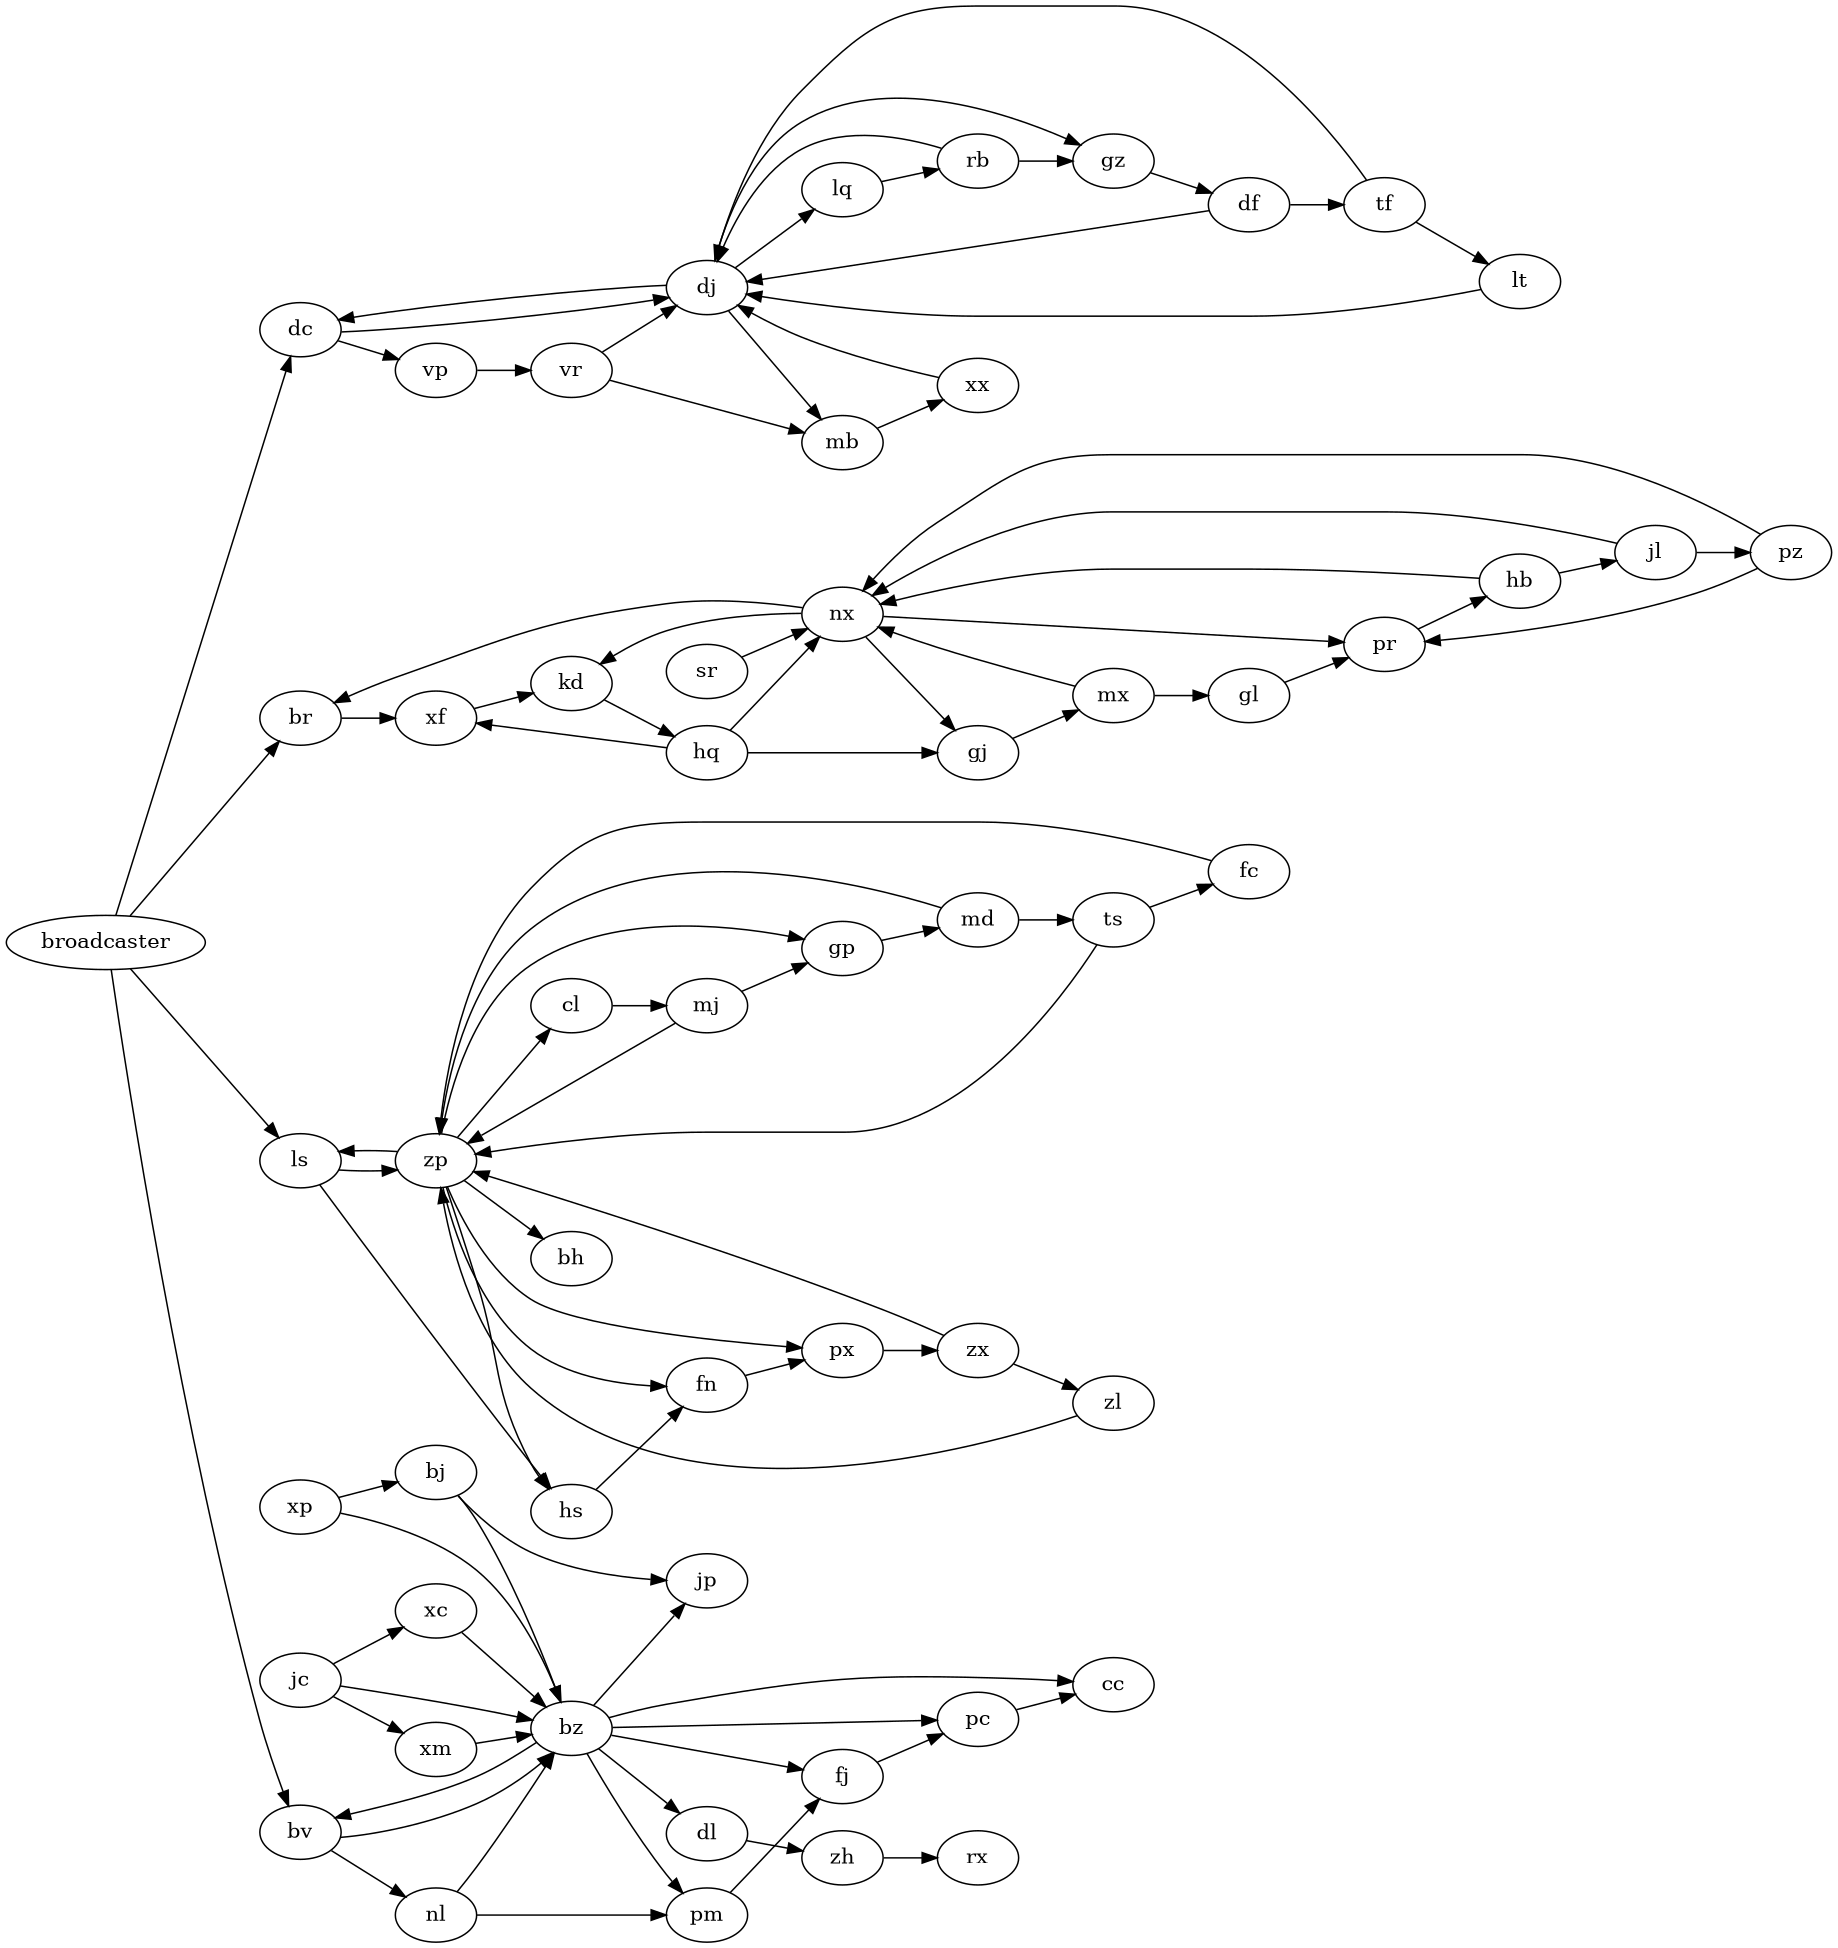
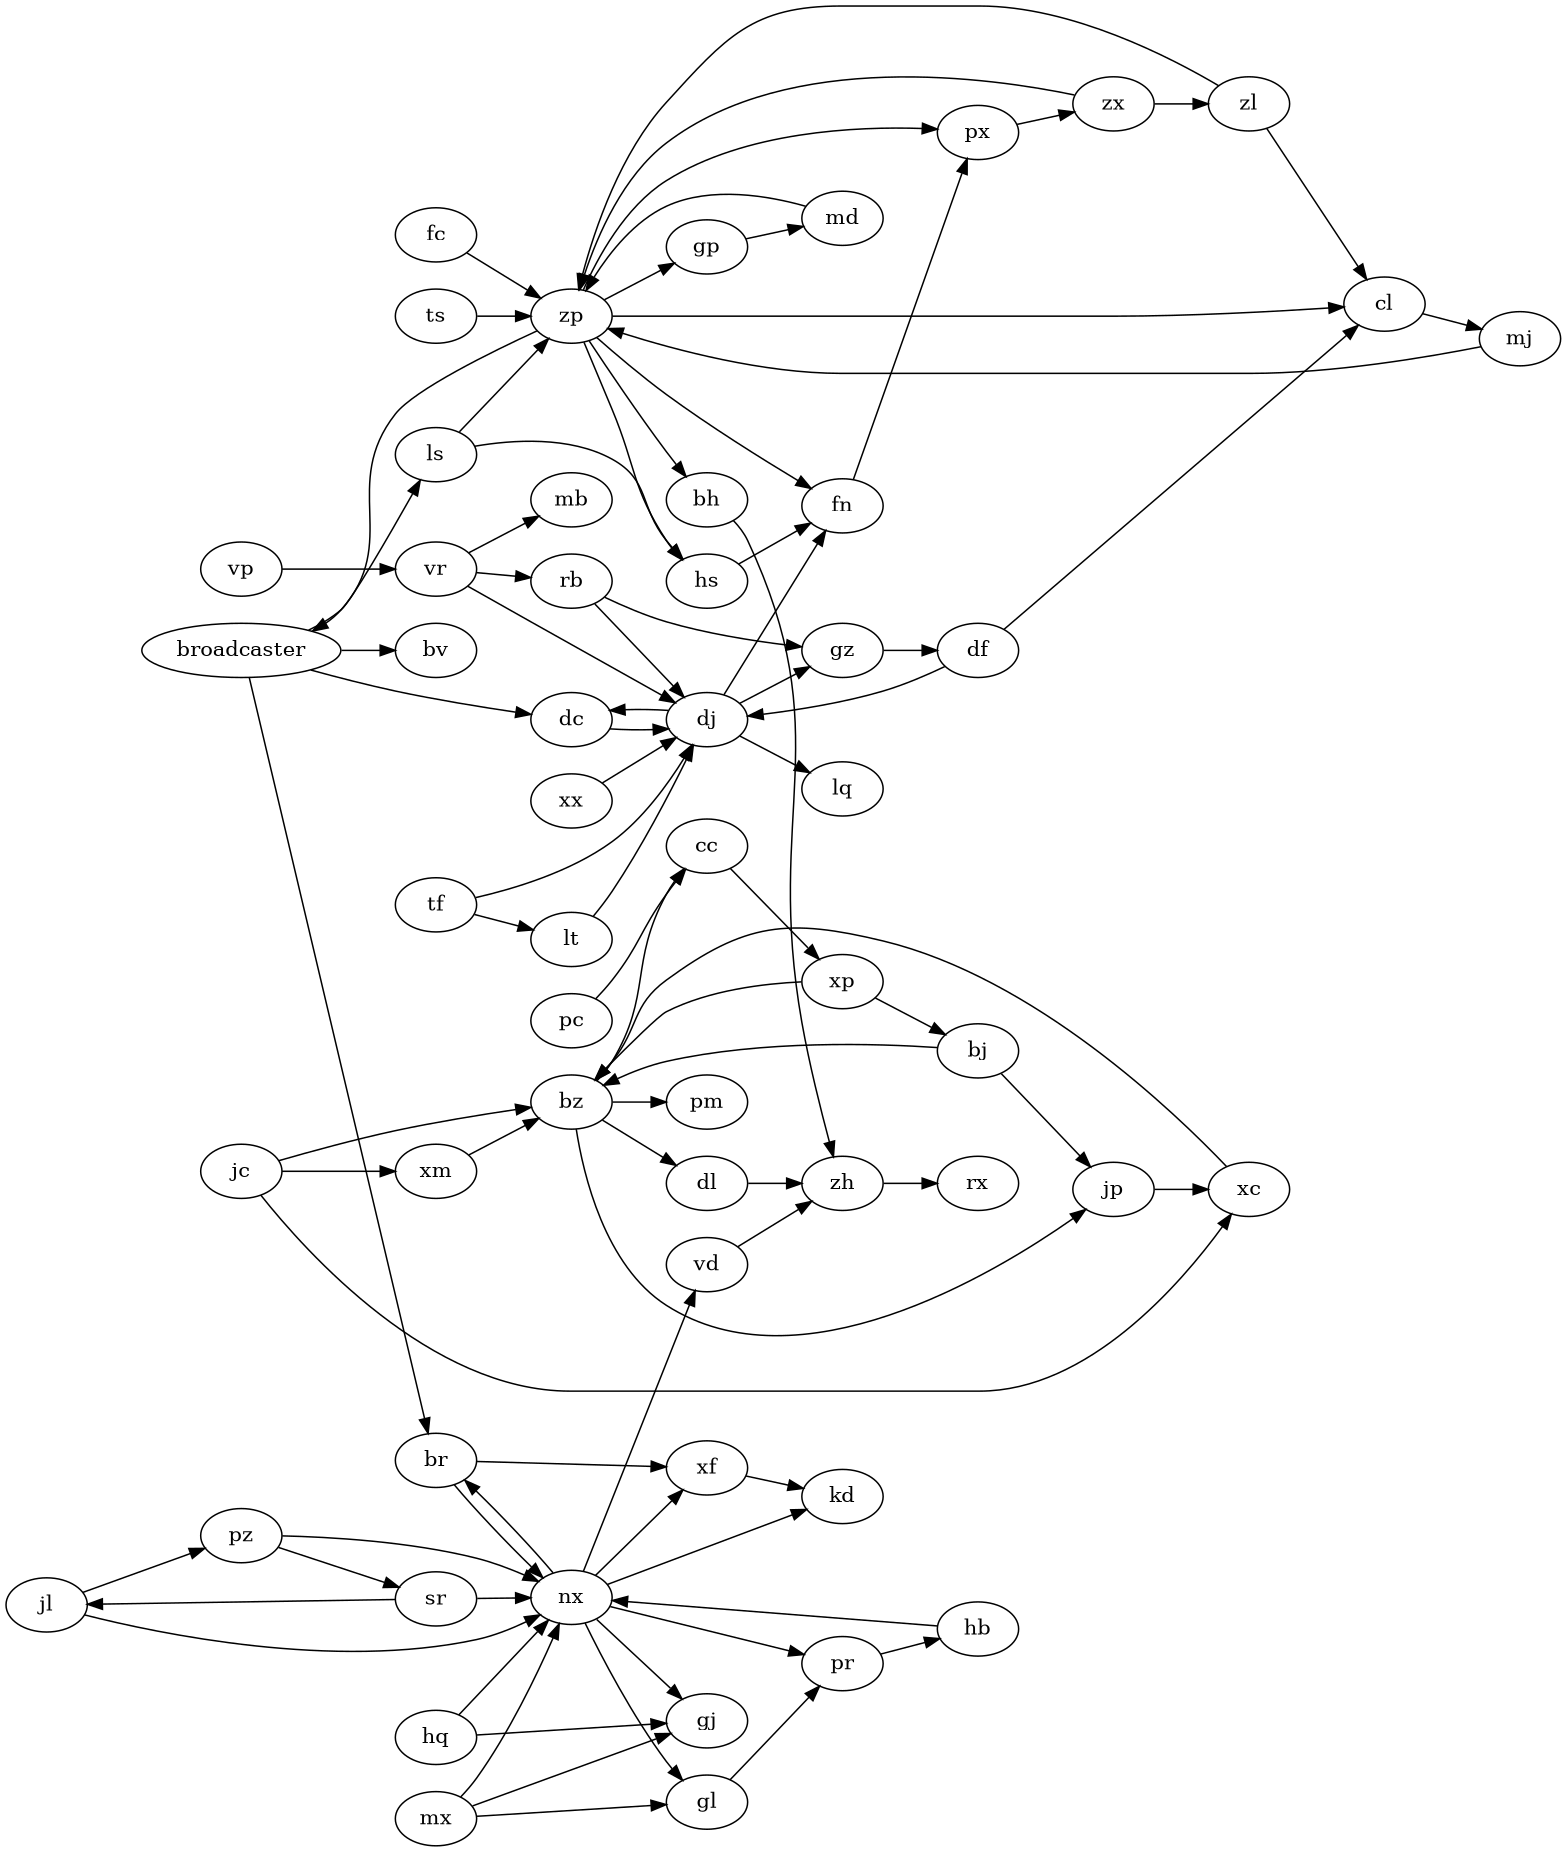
(903, 177) -> (496, 574)
none -> (1312, 198)
(1309, 205) -> (1175, 482)
(361, 348) -> none
(770, 359) -> (768, 623)
(903, 417) -> none
(1580, 568) -> (249, 1602)
(1602, 617) -> (331, 1565)
(633, 715) -> none
(1039, 727) -> (564, 1772)
(579, 736) -> (634, 1538)
none -> (792, 827)
(1174, 898) -> none
none -> (769, 908)
(1038, 920) -> none
(768, 980) -> none
(376, 1151) -> (379, 442)
none -> (1174, 1189)
none -> (707, 1265)
none -> (492, 1527)
none -> (625, 1698)
(767, 1724) -> none
(842, 1777) -> none
(447, 1788) -> none
(447, 1815) -> none
(436, 1915) -> none
